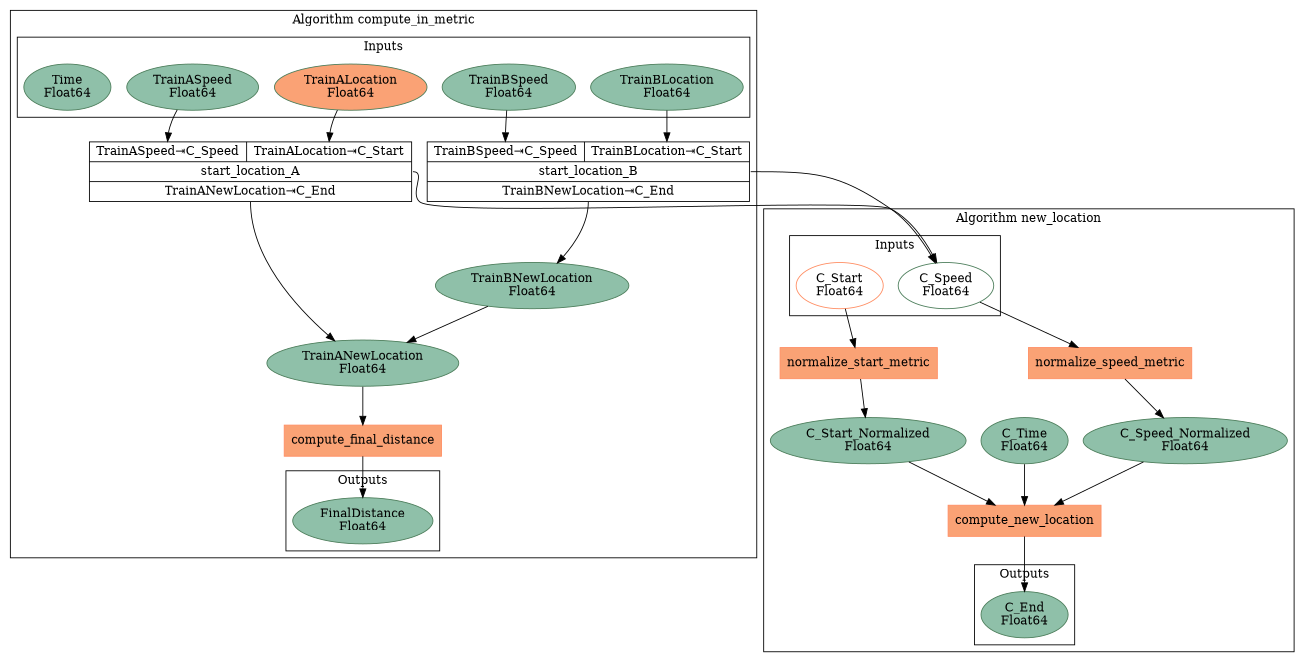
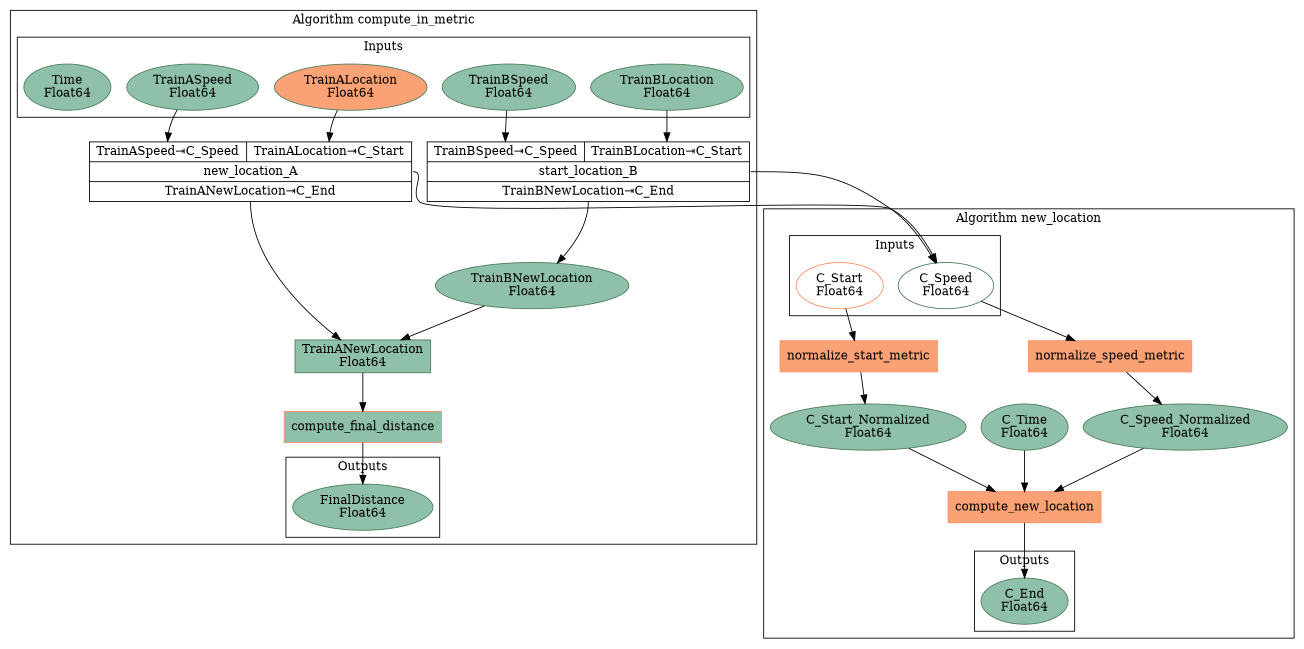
(251, 171) -> (251, 171)
(363, 363) -> (363, 356)
(363, 441) -> (363, 427)
